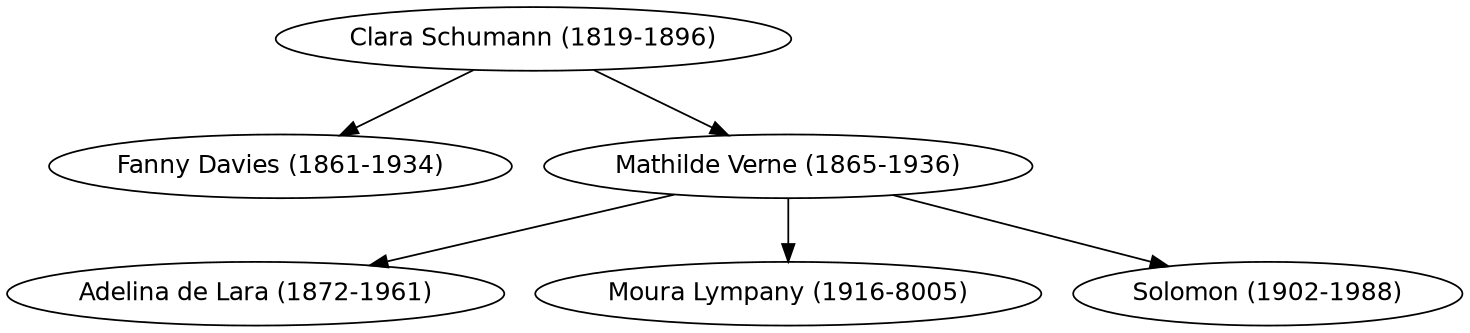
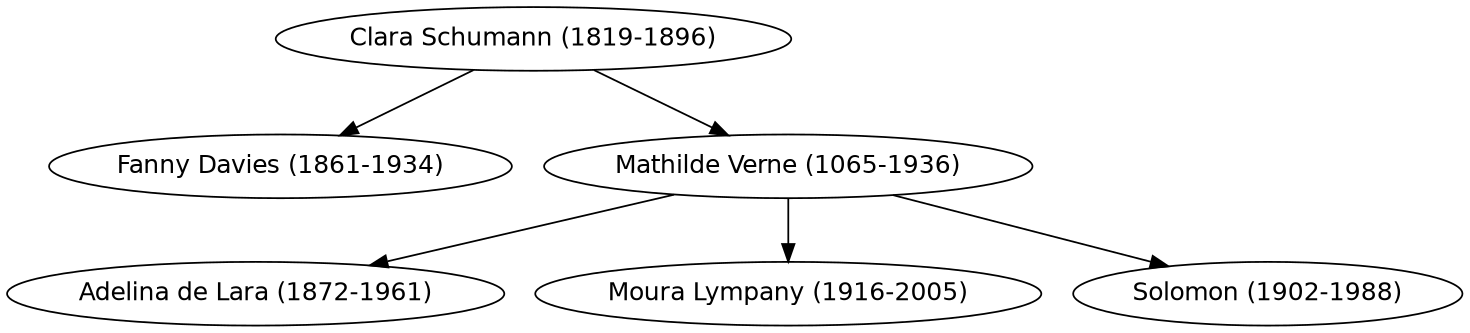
(788, 166) -> (788, 166)
(788, 294) -> (788, 294)
